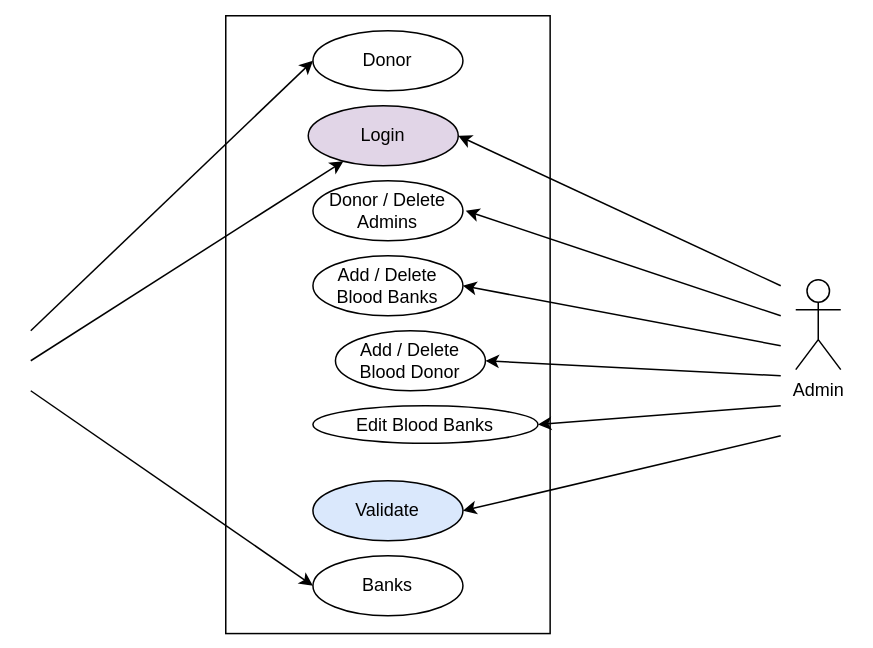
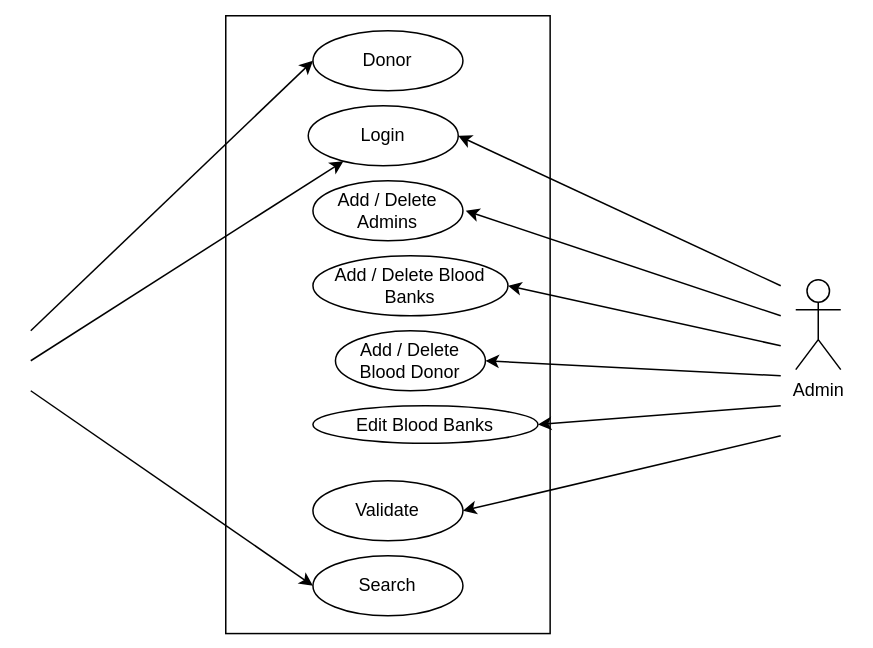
(383, 136) -> (383, 136)
(388, 211) -> (388, 211)
(388, 286) -> (410, 286)
(388, 511) -> (388, 511)
(388, 586) -> (388, 586)
